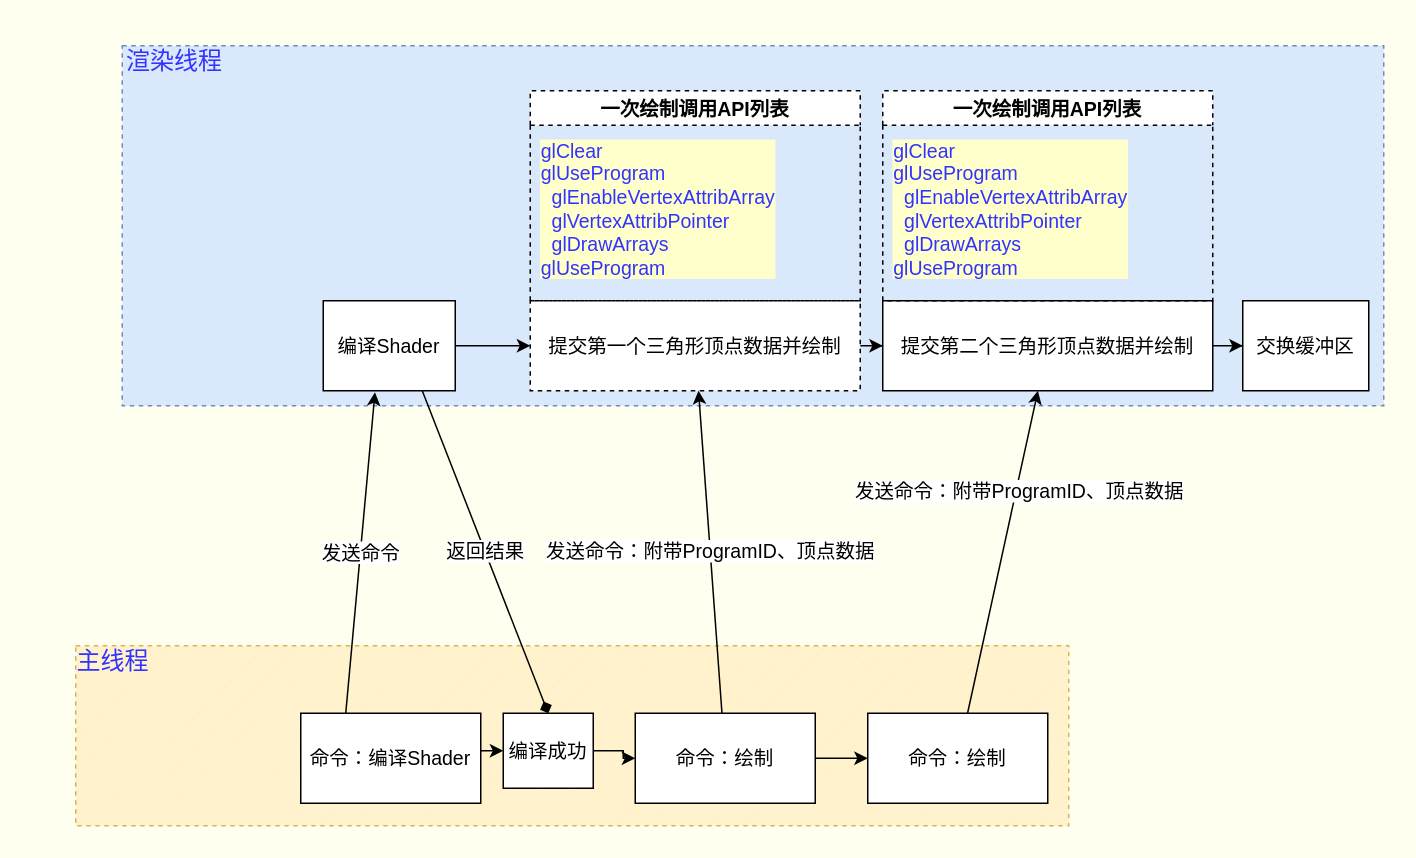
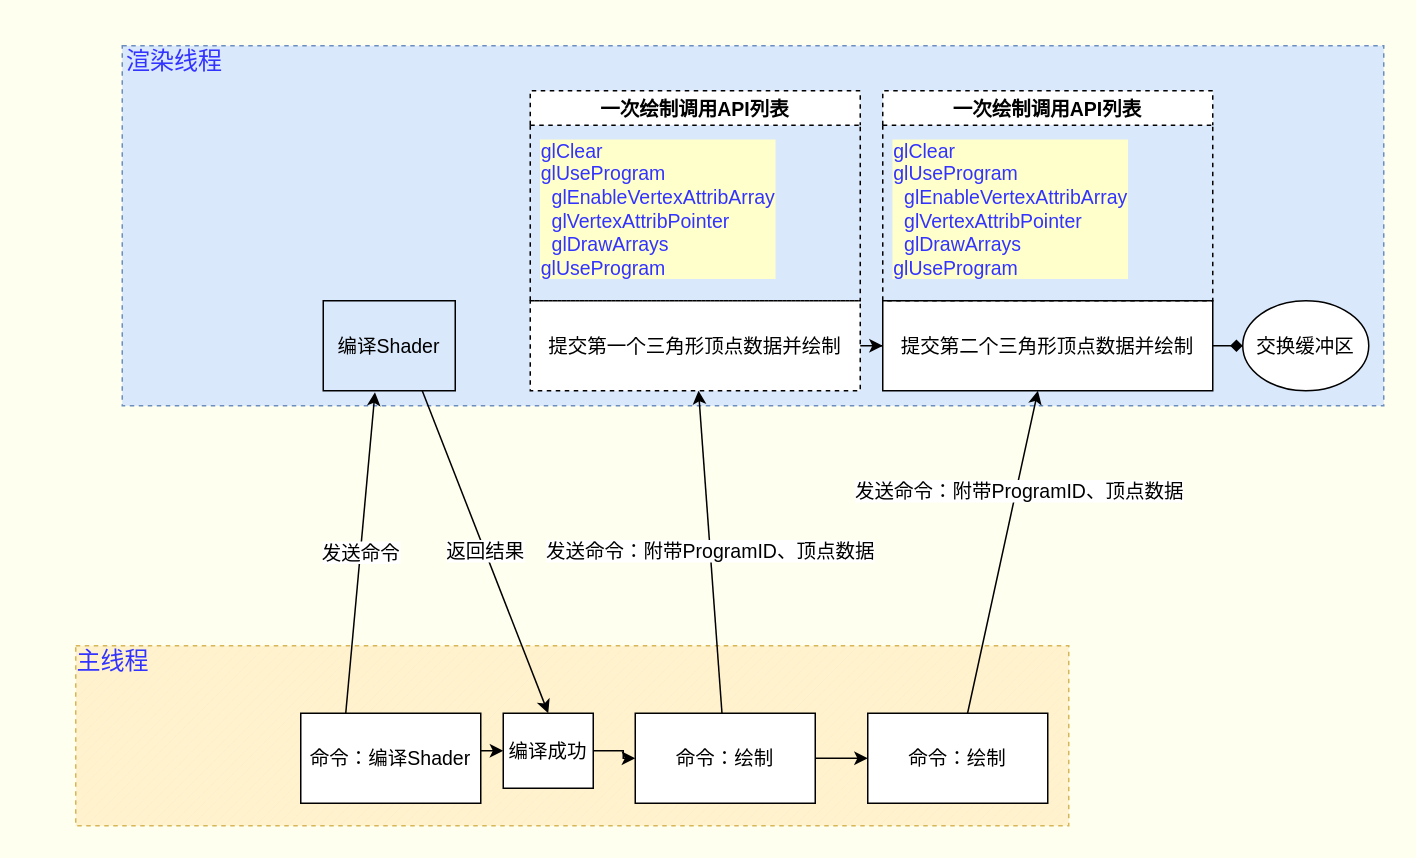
(389, 346) -> (389, 346)
(487, 346) -> none
(1231, 346) -> (1230, 346)
(1306, 346) -> (1306, 346)
(544, 702) -> (544, 702)
